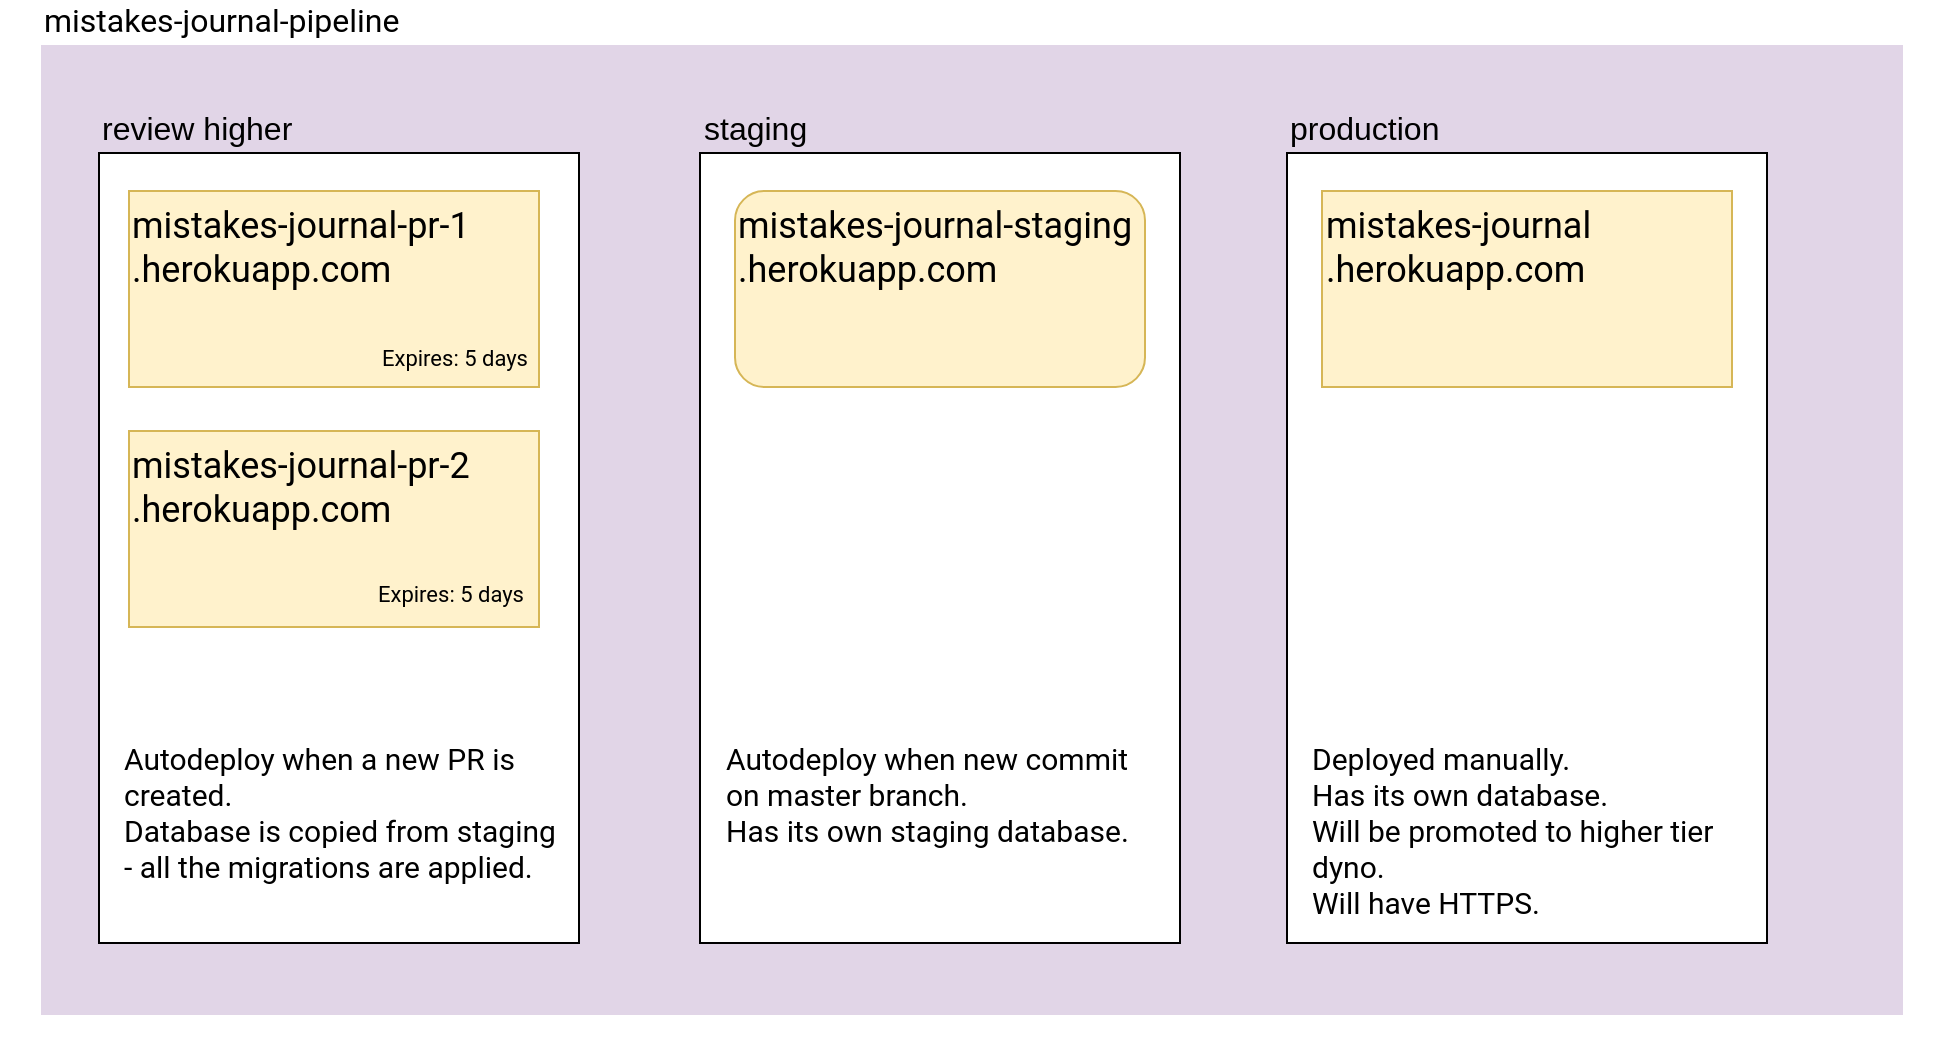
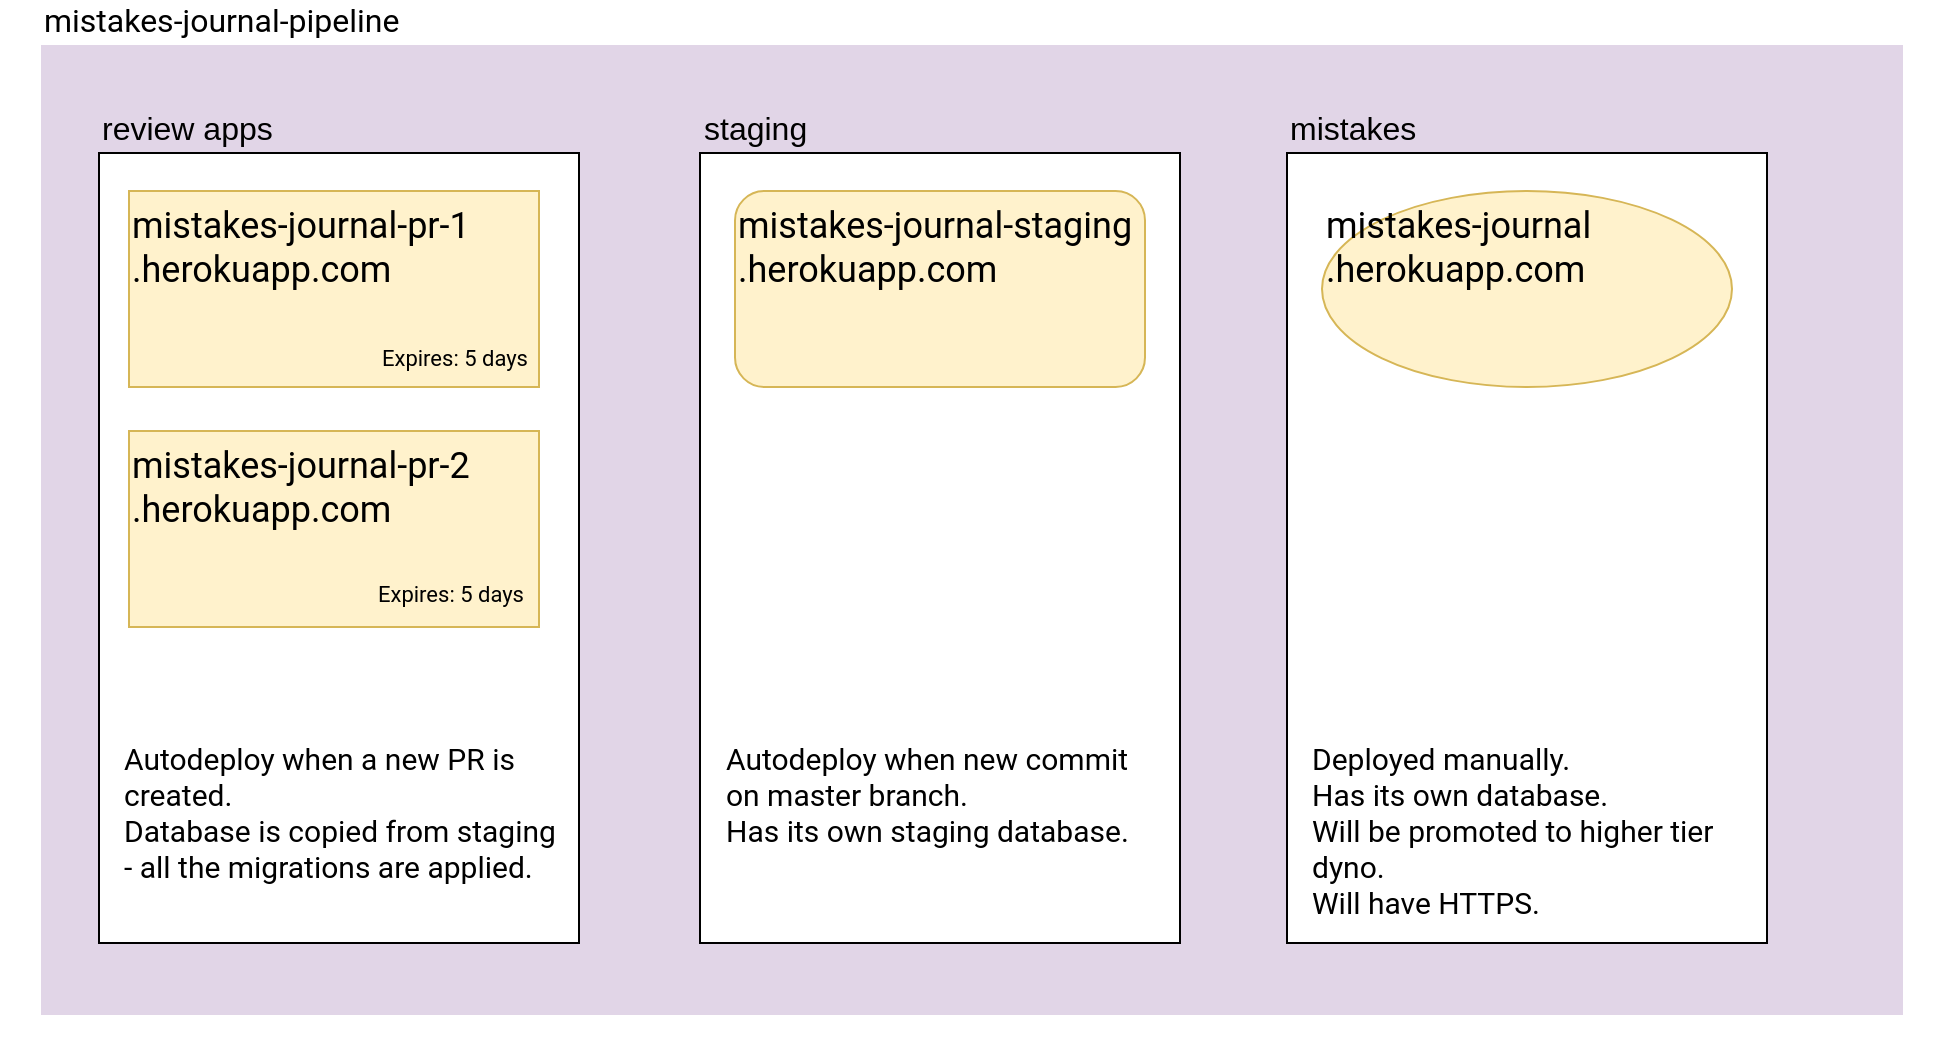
(207, 128) -> (193, 128)
(1376, 128) -> (1359, 128)
(1527, 289) -> (1527, 289)
